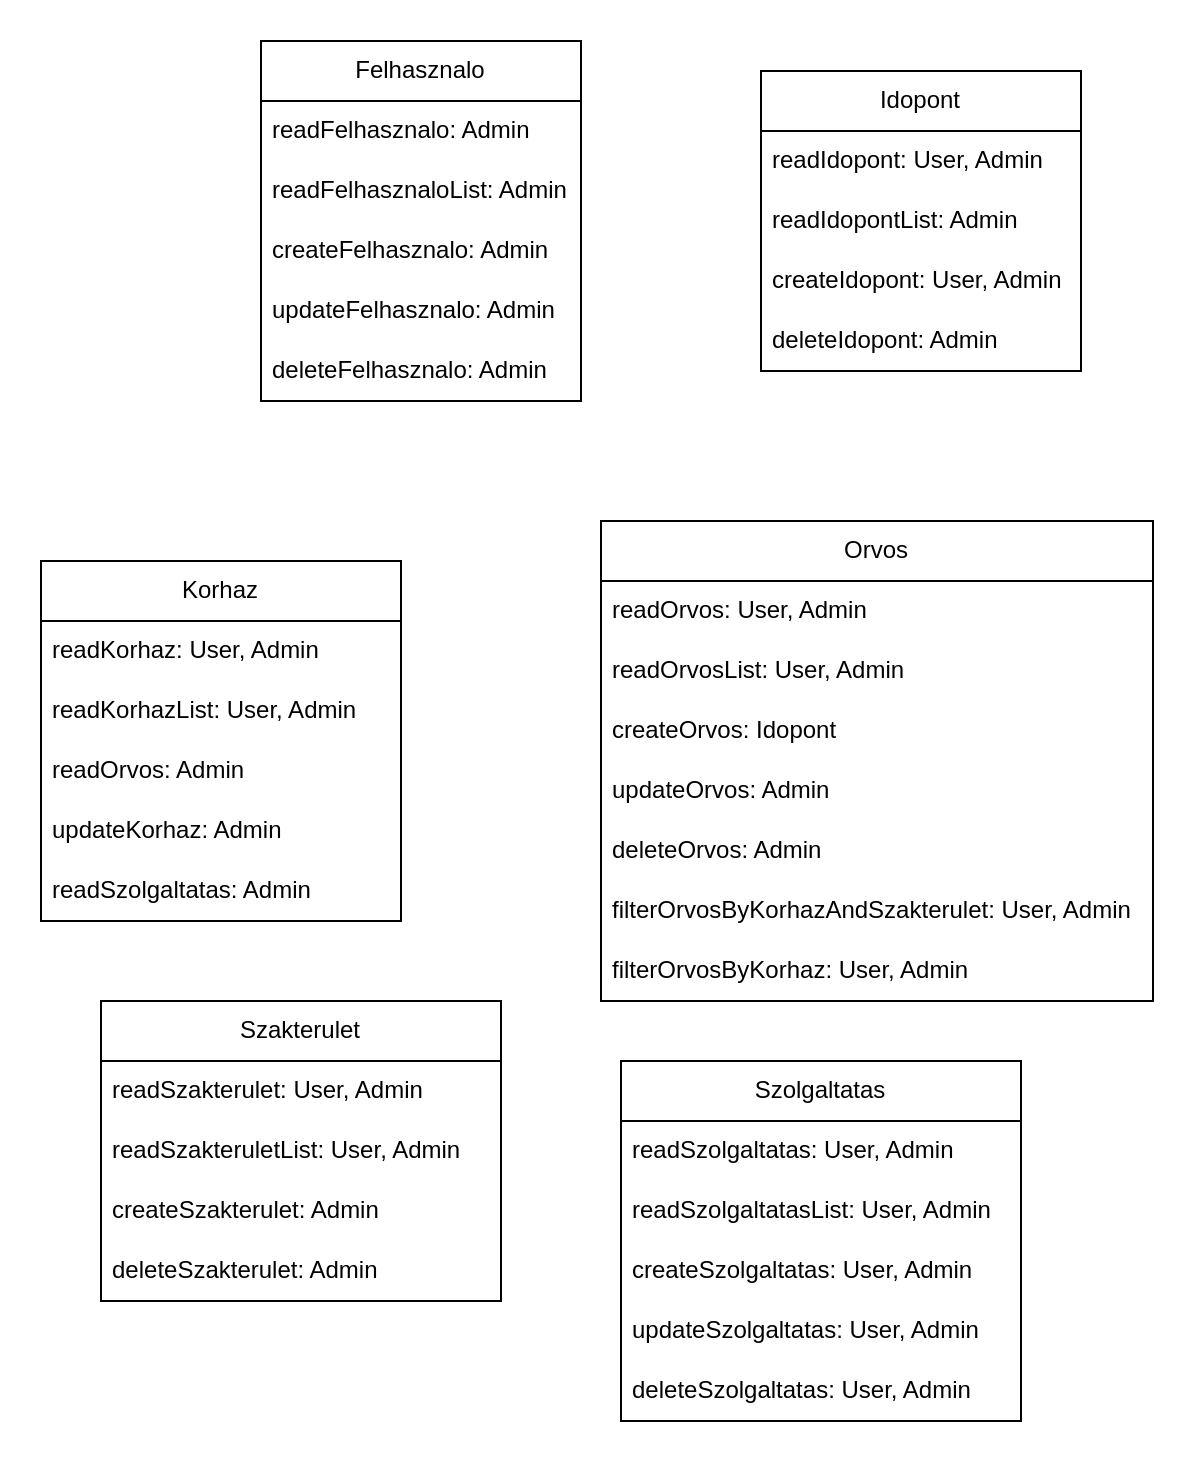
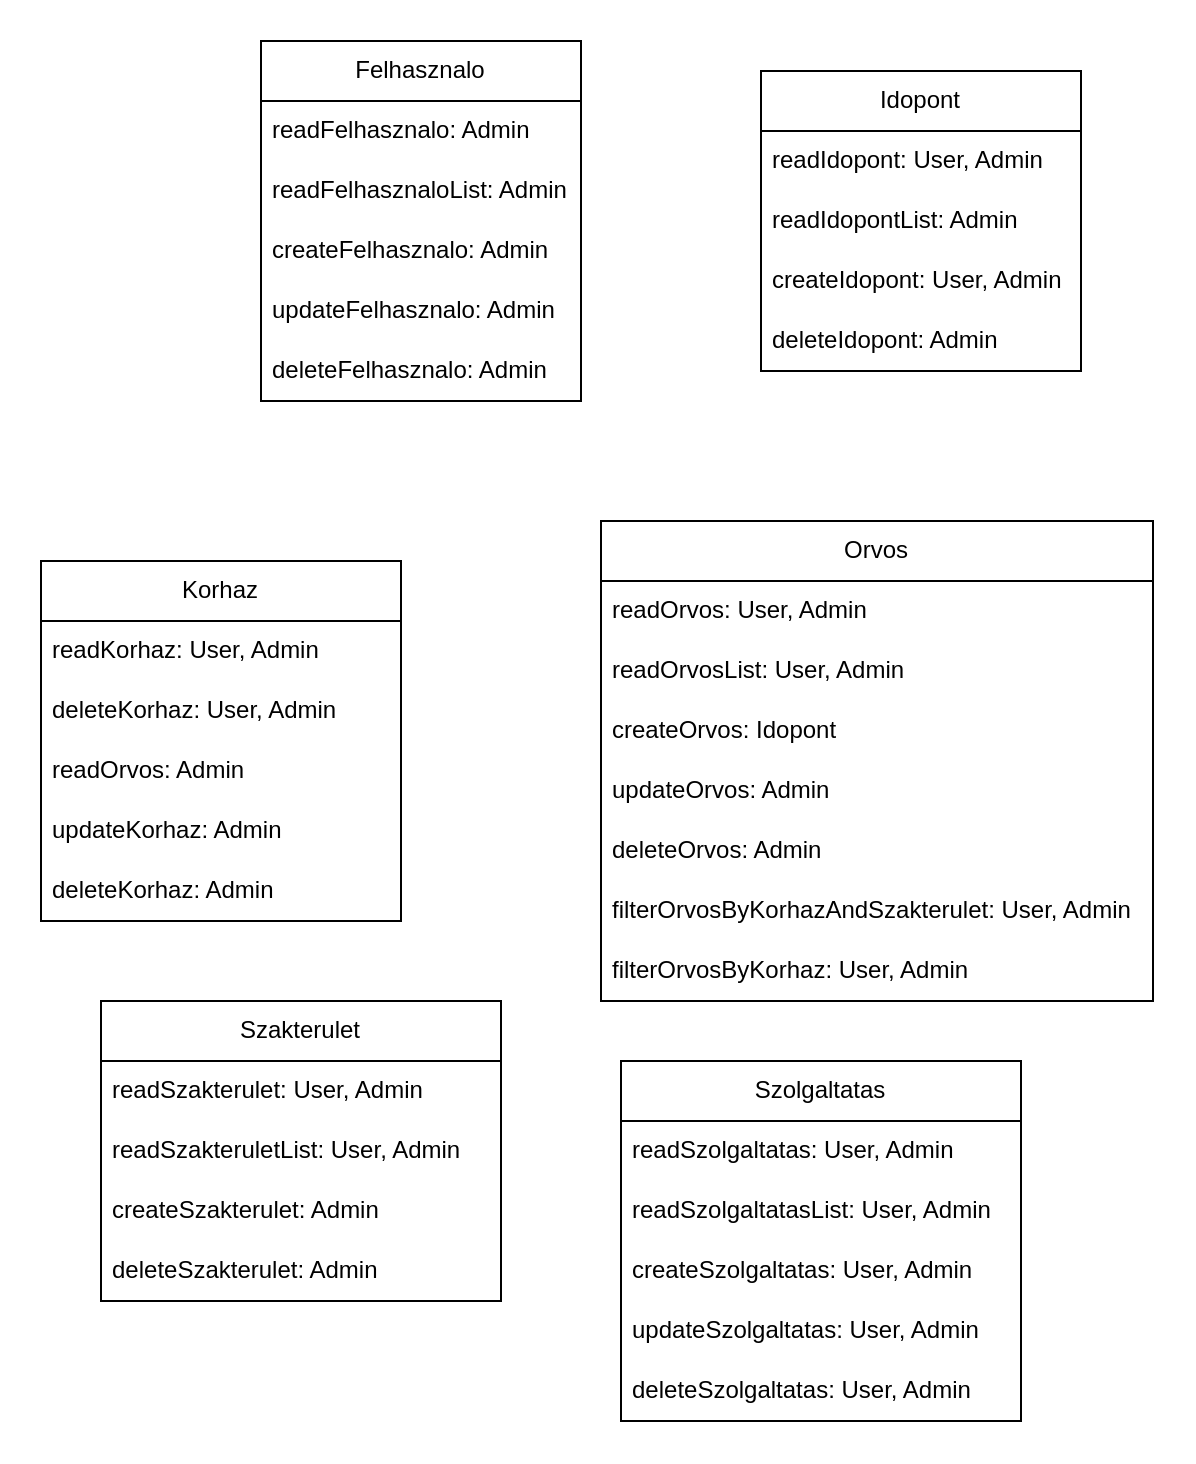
(216, 711) -> (202, 711)
(192, 891) -> (168, 891)
